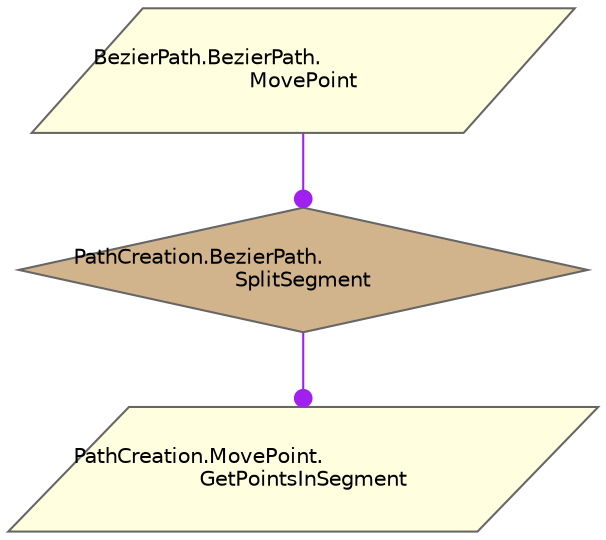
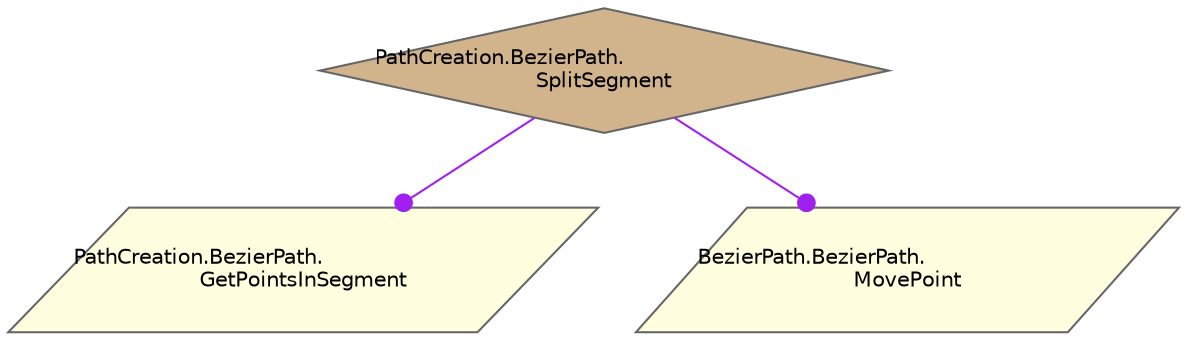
(303, 162) -> (737, 158)
(303, 469) -> (303, 270)
